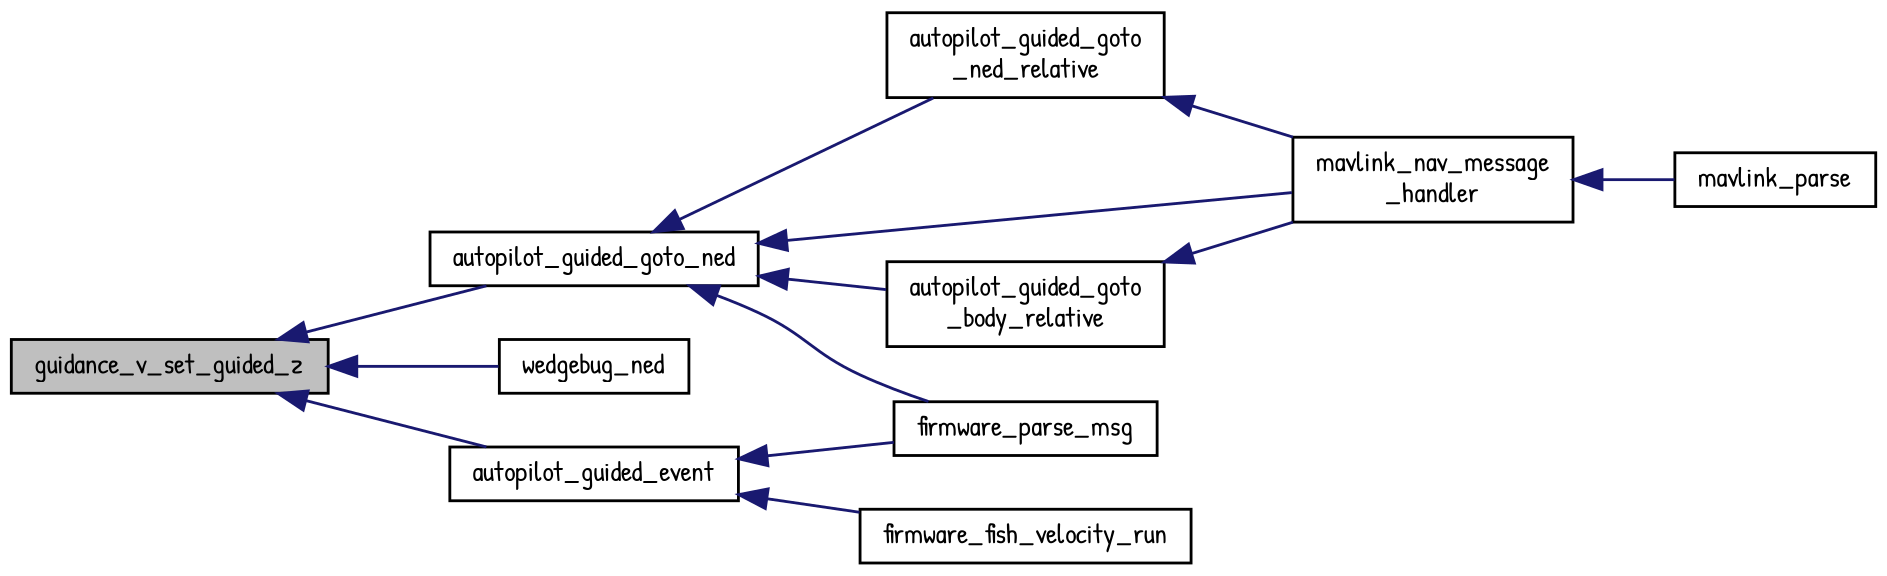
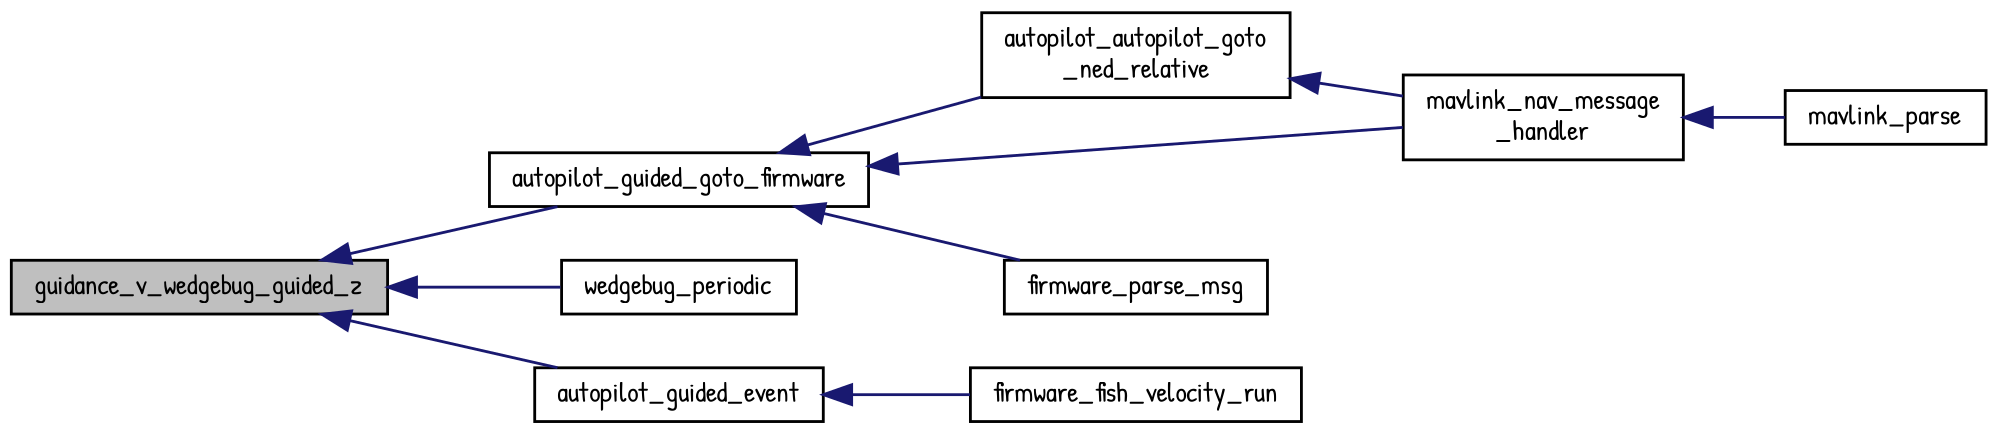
(1026, 55) -> (1136, 55)
(594, 259) -> (679, 180)
(1026, 304) -> none
(170, 366) -> (199, 287)
(594, 366) -> (679, 287)
(831, 449) -> none
